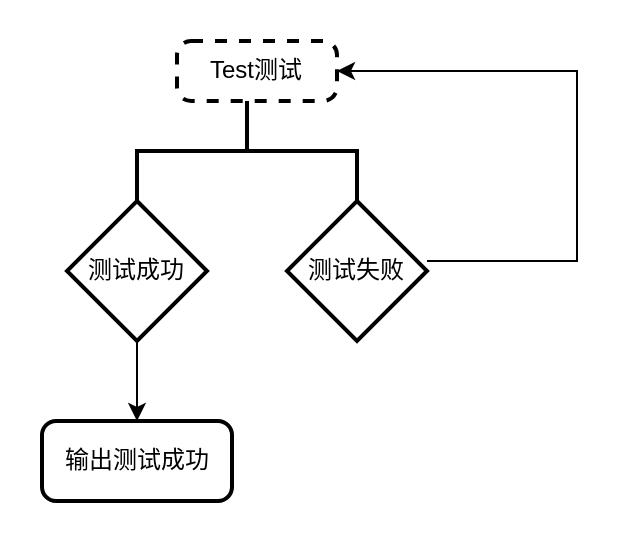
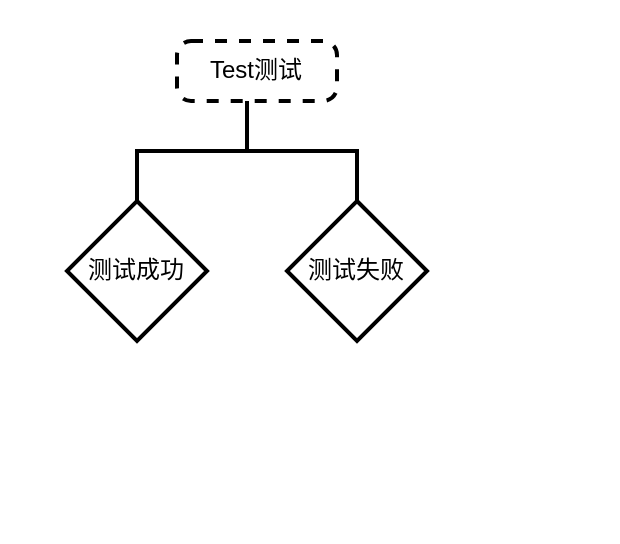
(577, 128) -> none
(137, 374) -> none
(137, 461) -> none
